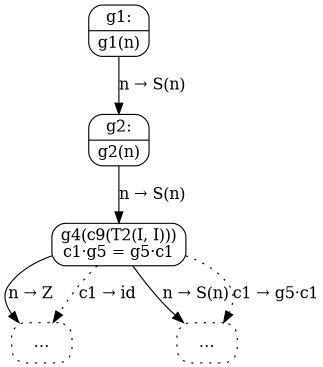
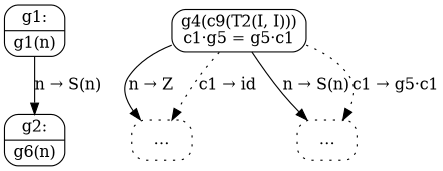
(119, 152) -> (35, 152)
(119, 189) -> none
